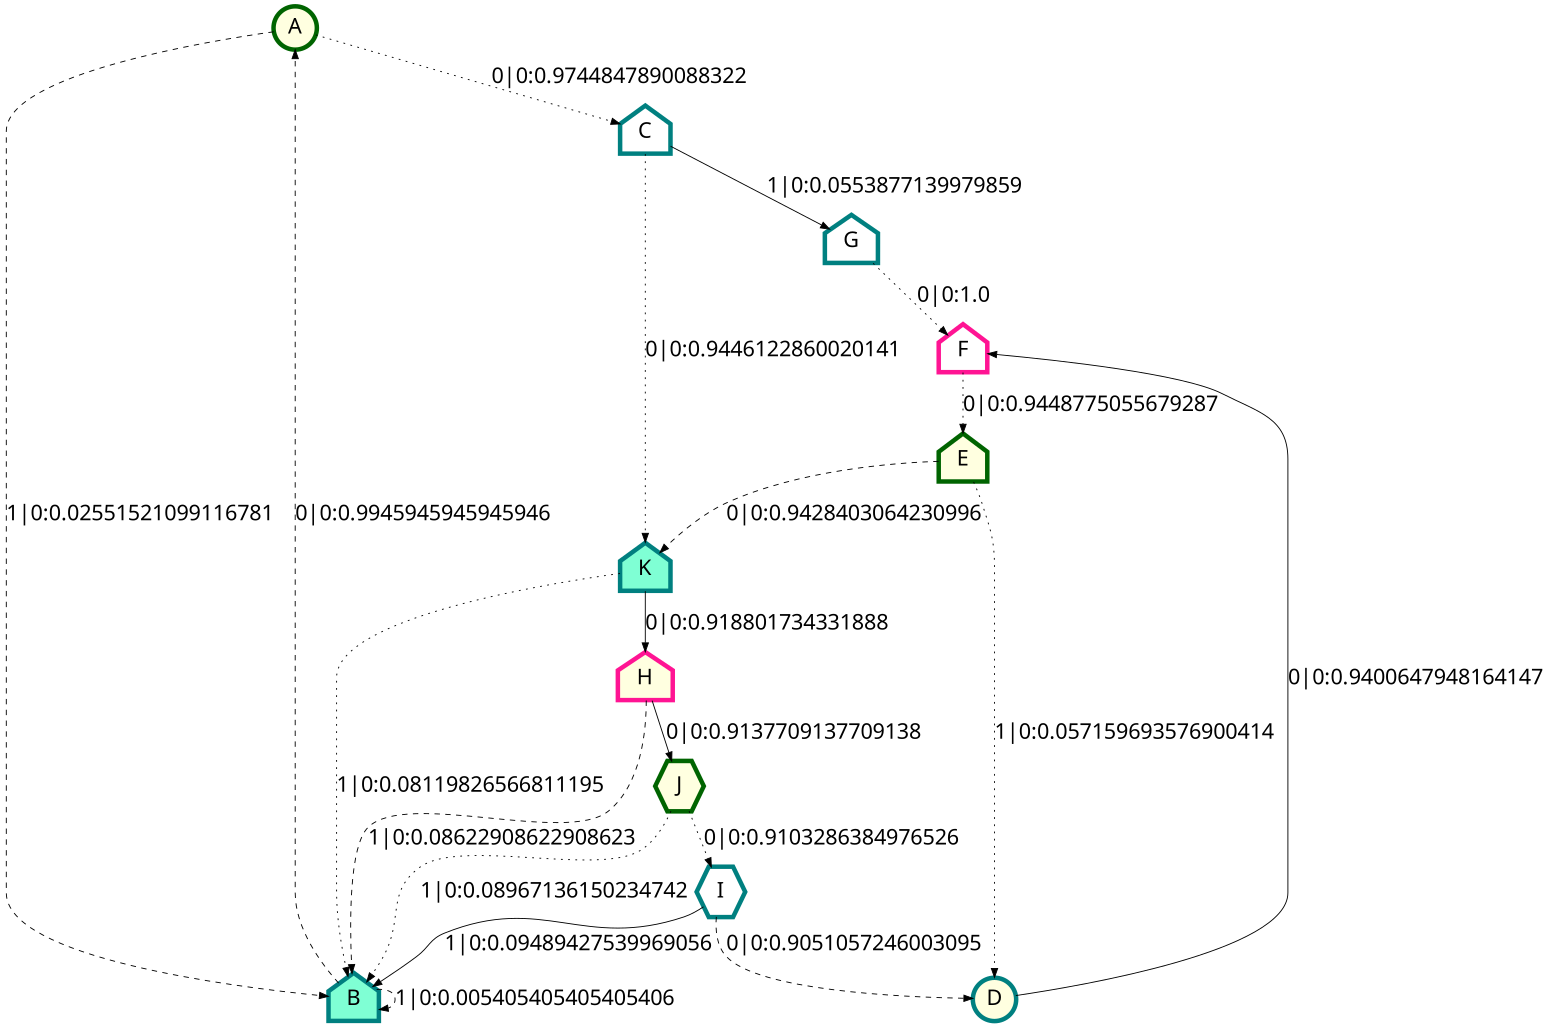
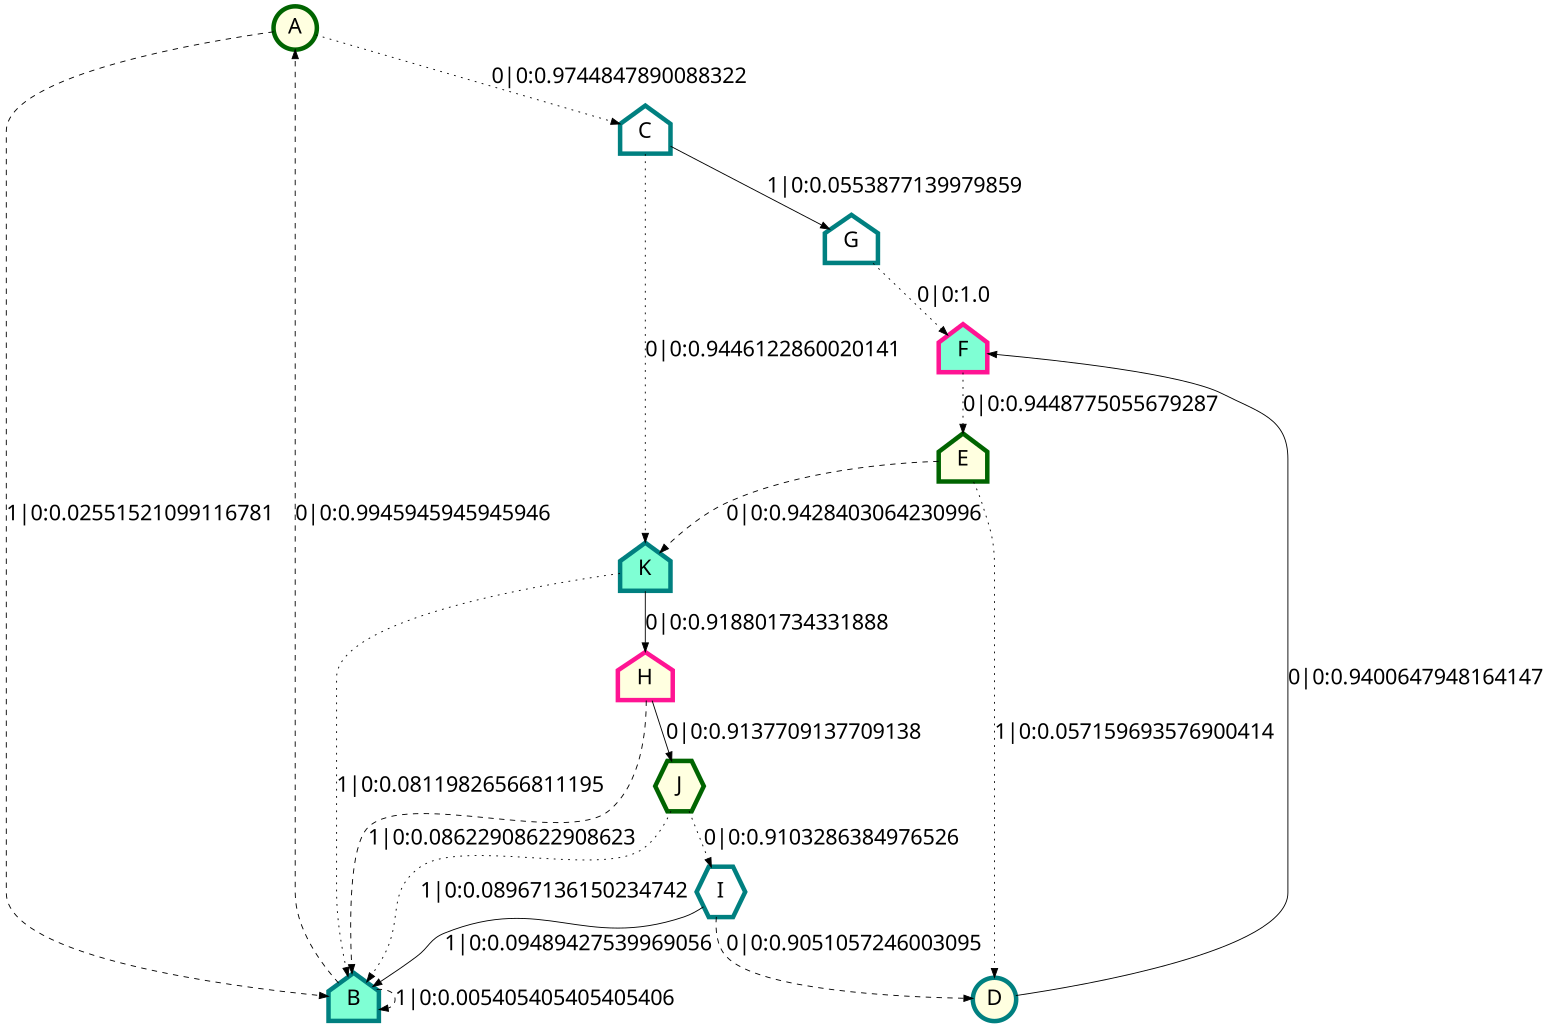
(963, 351) -> (963, 351)
